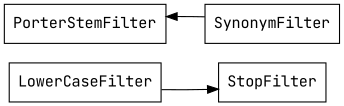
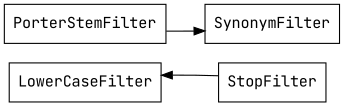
(191, 17) -> (180, 31)
(184, 90) -> (196, 75)
